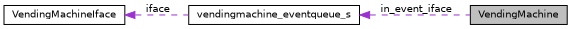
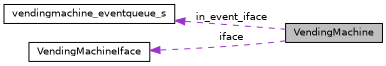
(162, 15) -> (223, 47)
